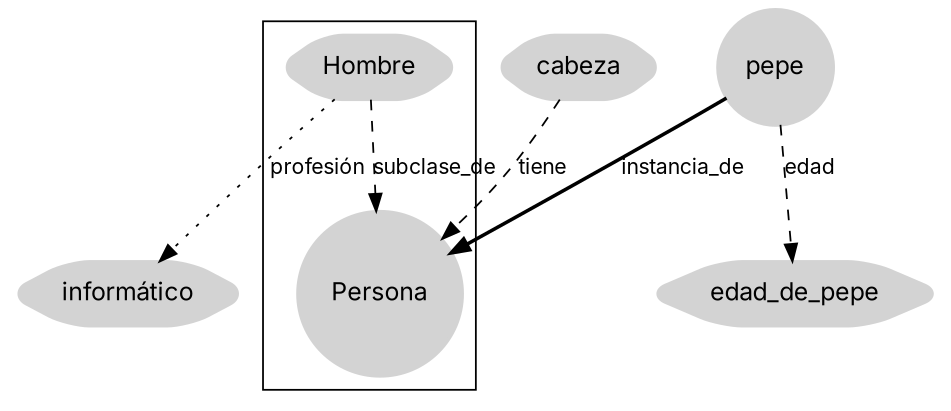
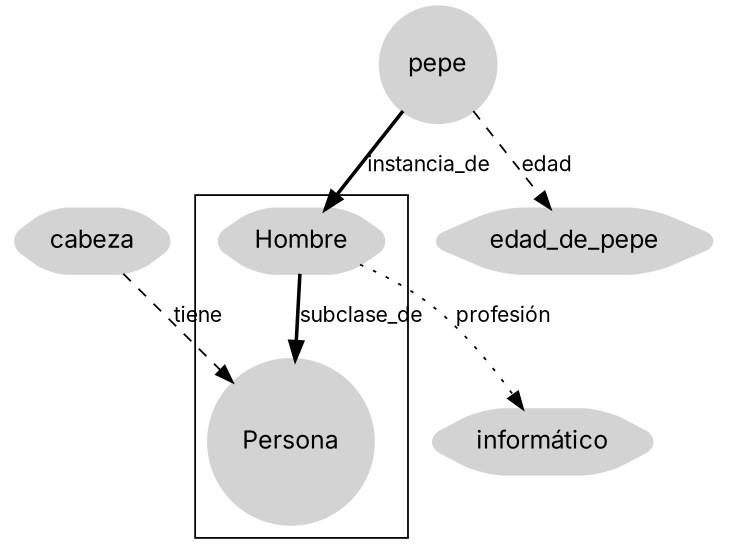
(373, 147) -> (298, 308)
(597, 172) -> (370, 153)
